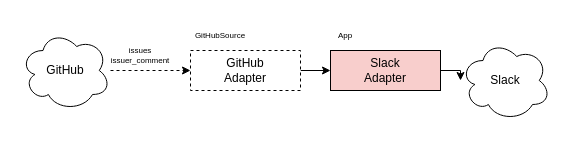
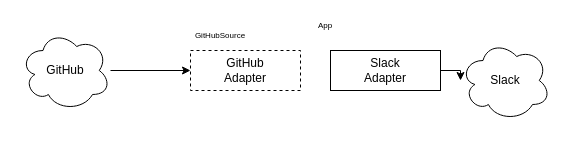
(346, 36) -> (326, 26)
(141, 56) -> none
(148, 71) -> (148, 71)
(320, 71) -> none
(386, 71) -> (386, 71)
